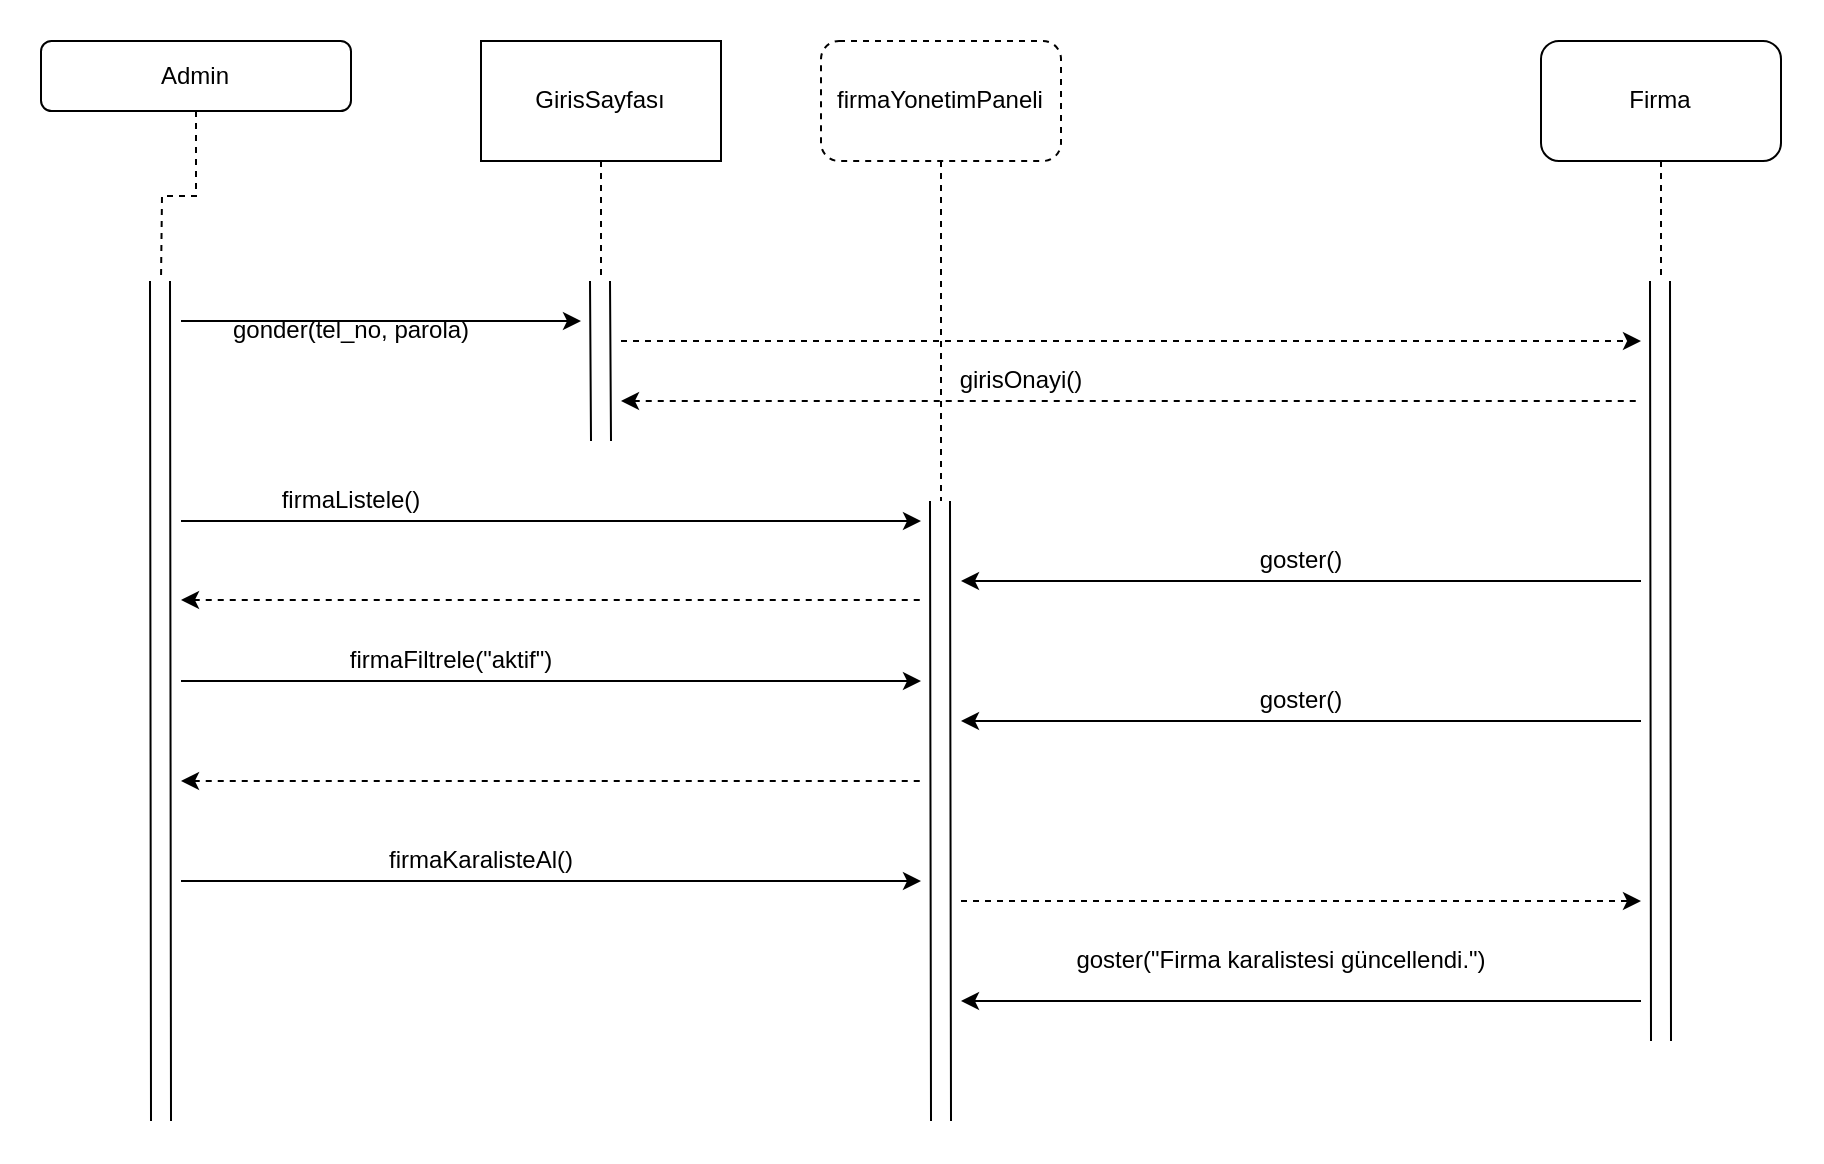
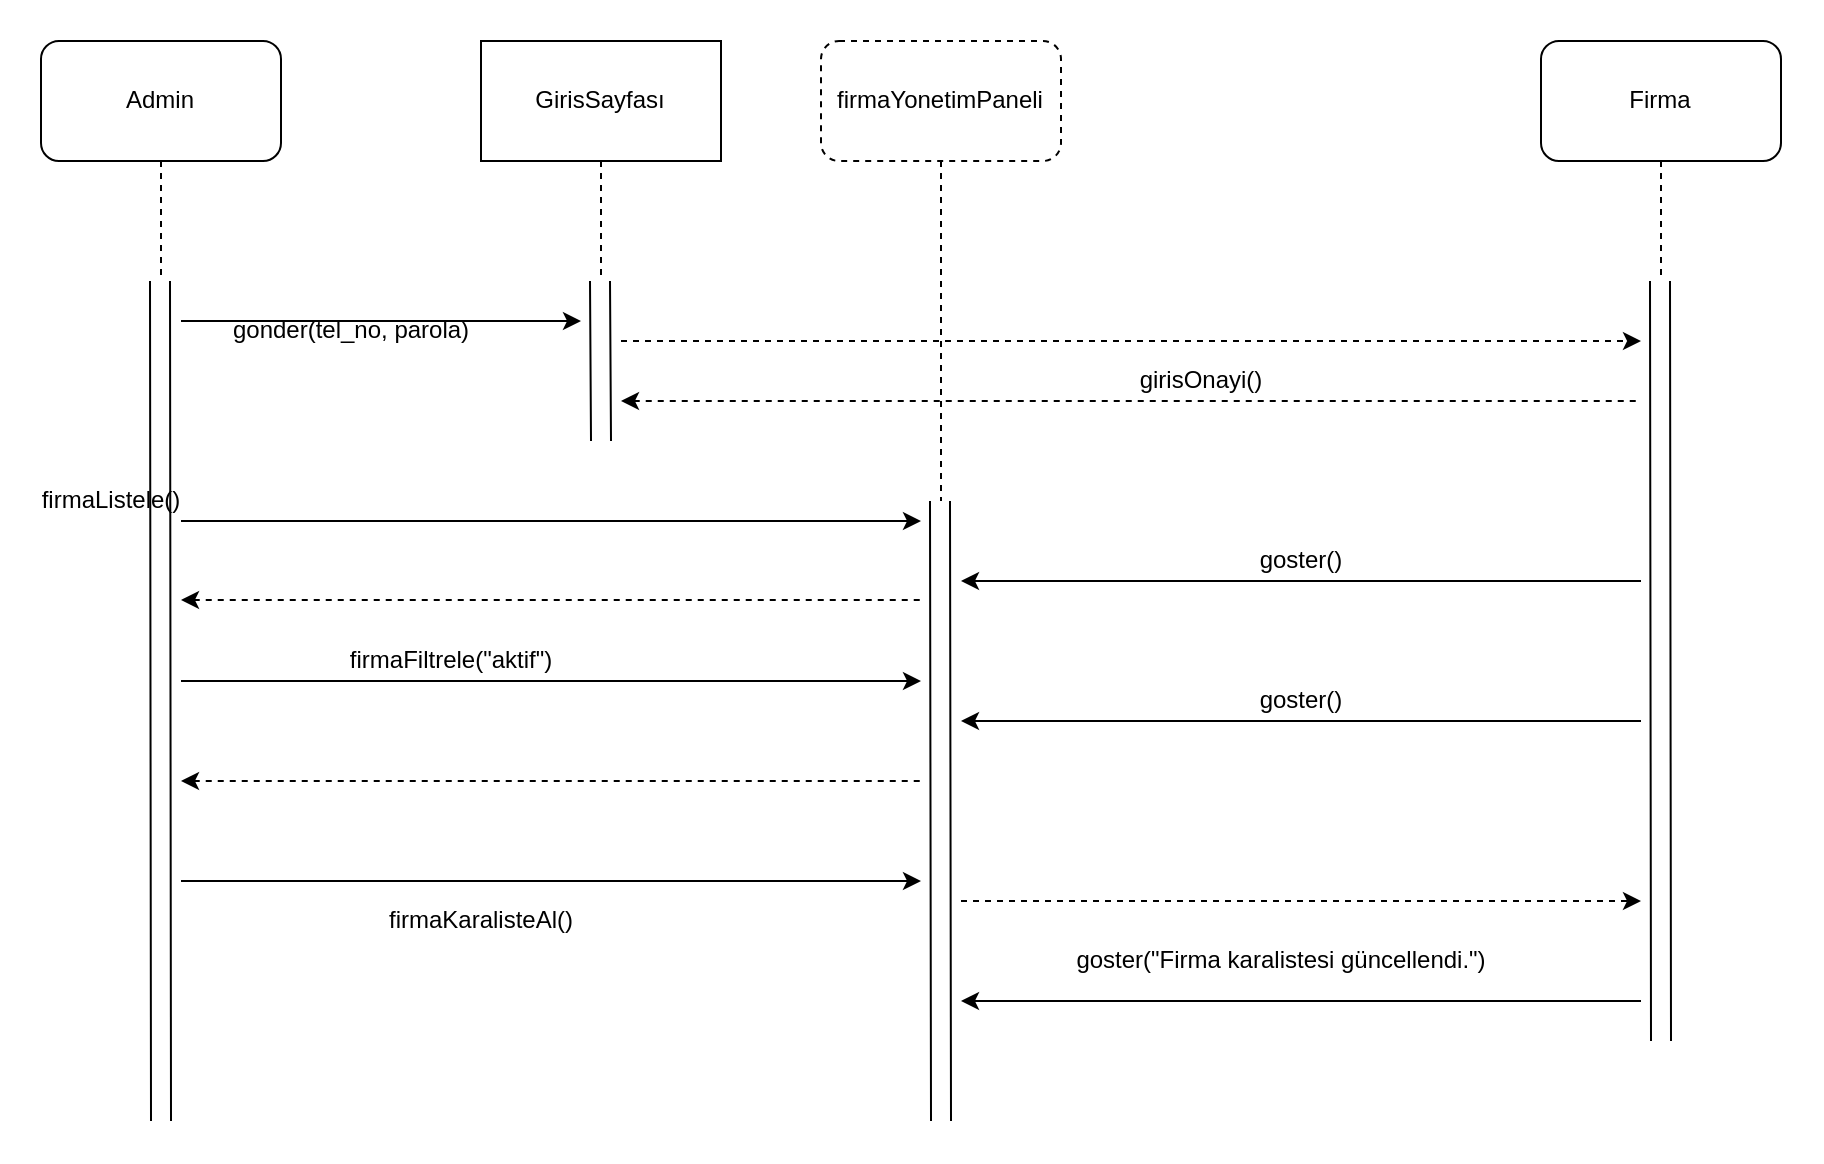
(196, 76) -> (161, 101)
(1021, 381) -> (1201, 381)
(351, 501) -> (111, 501)
(481, 861) -> (481, 921)
